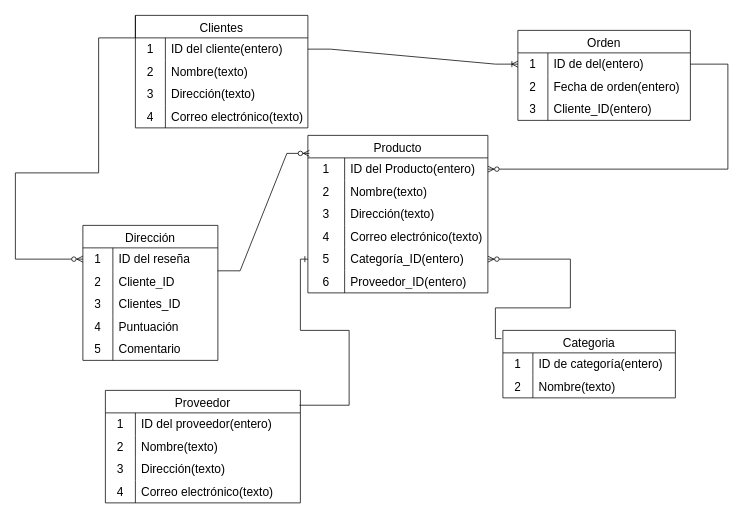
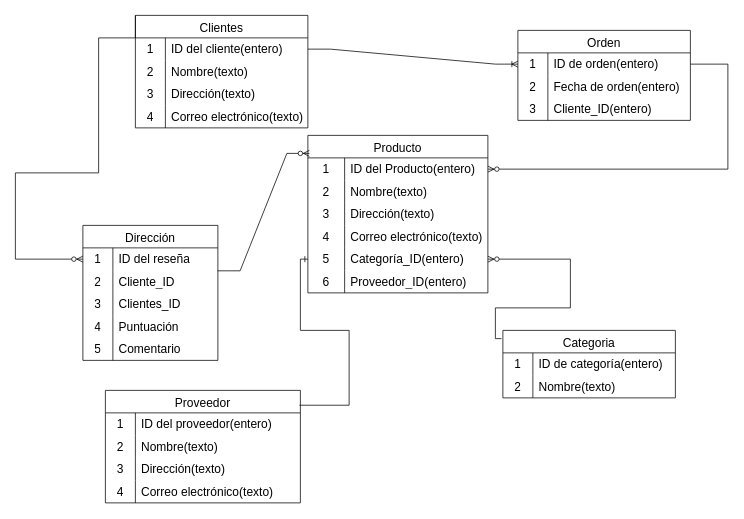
(606, 64) -> (615, 64)
